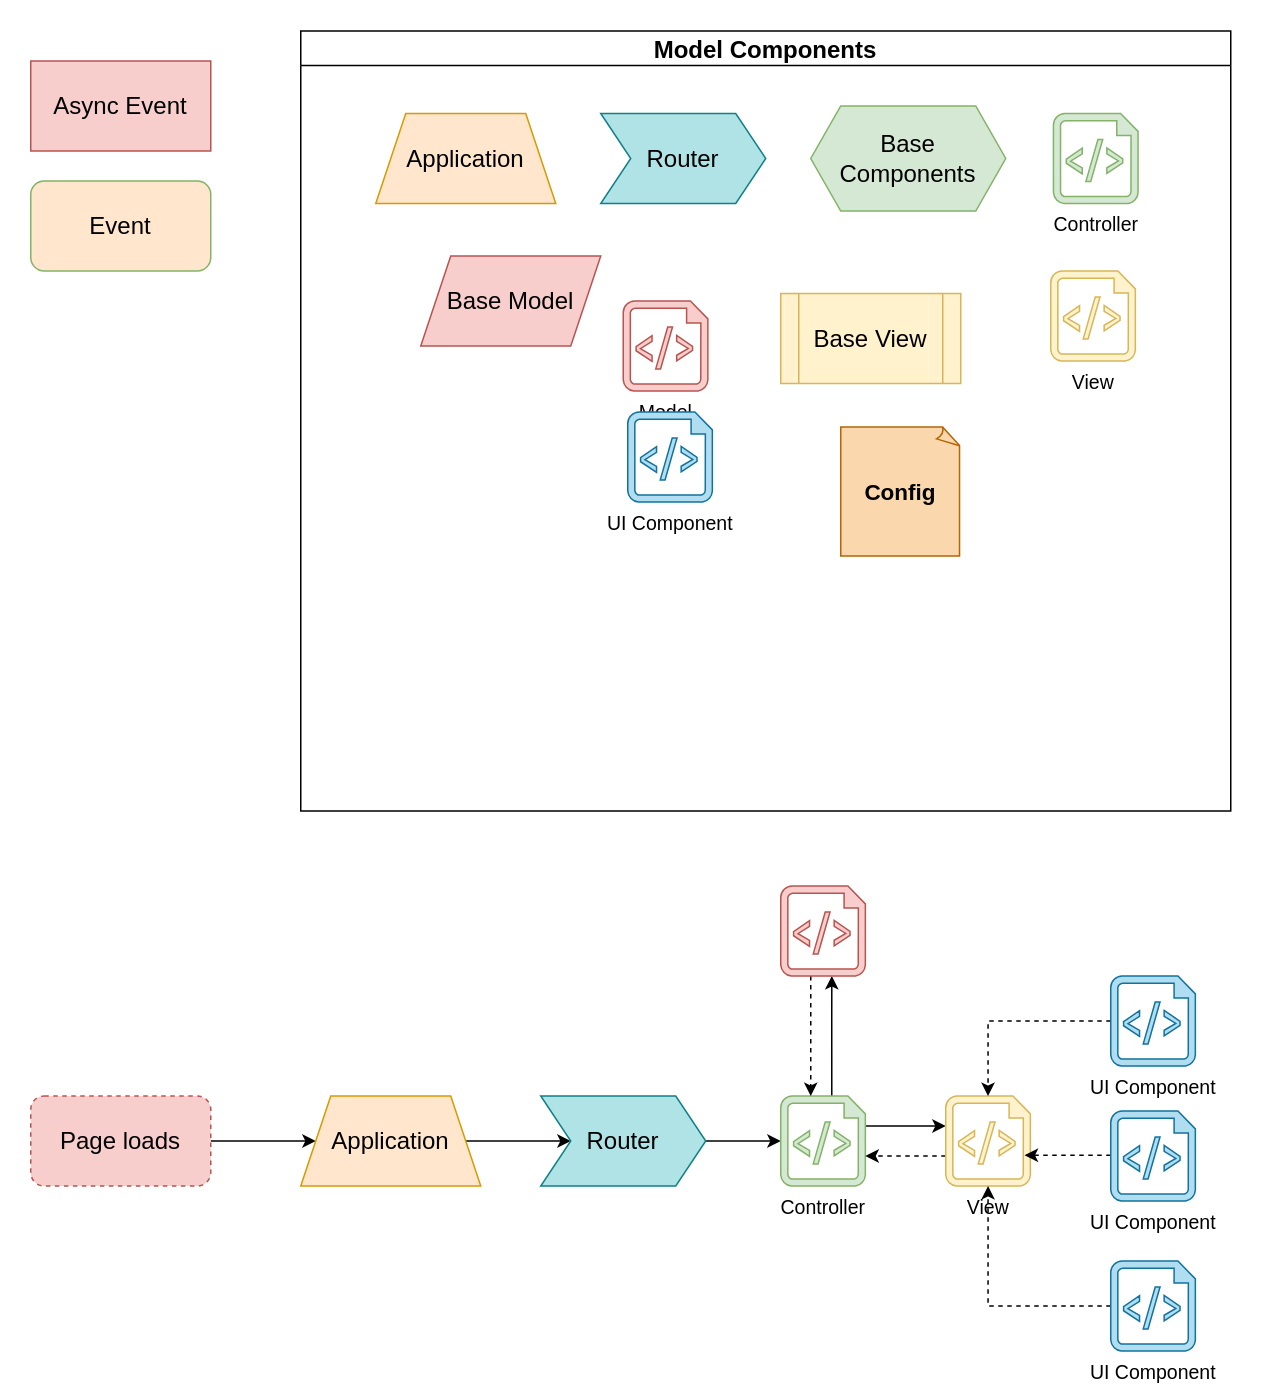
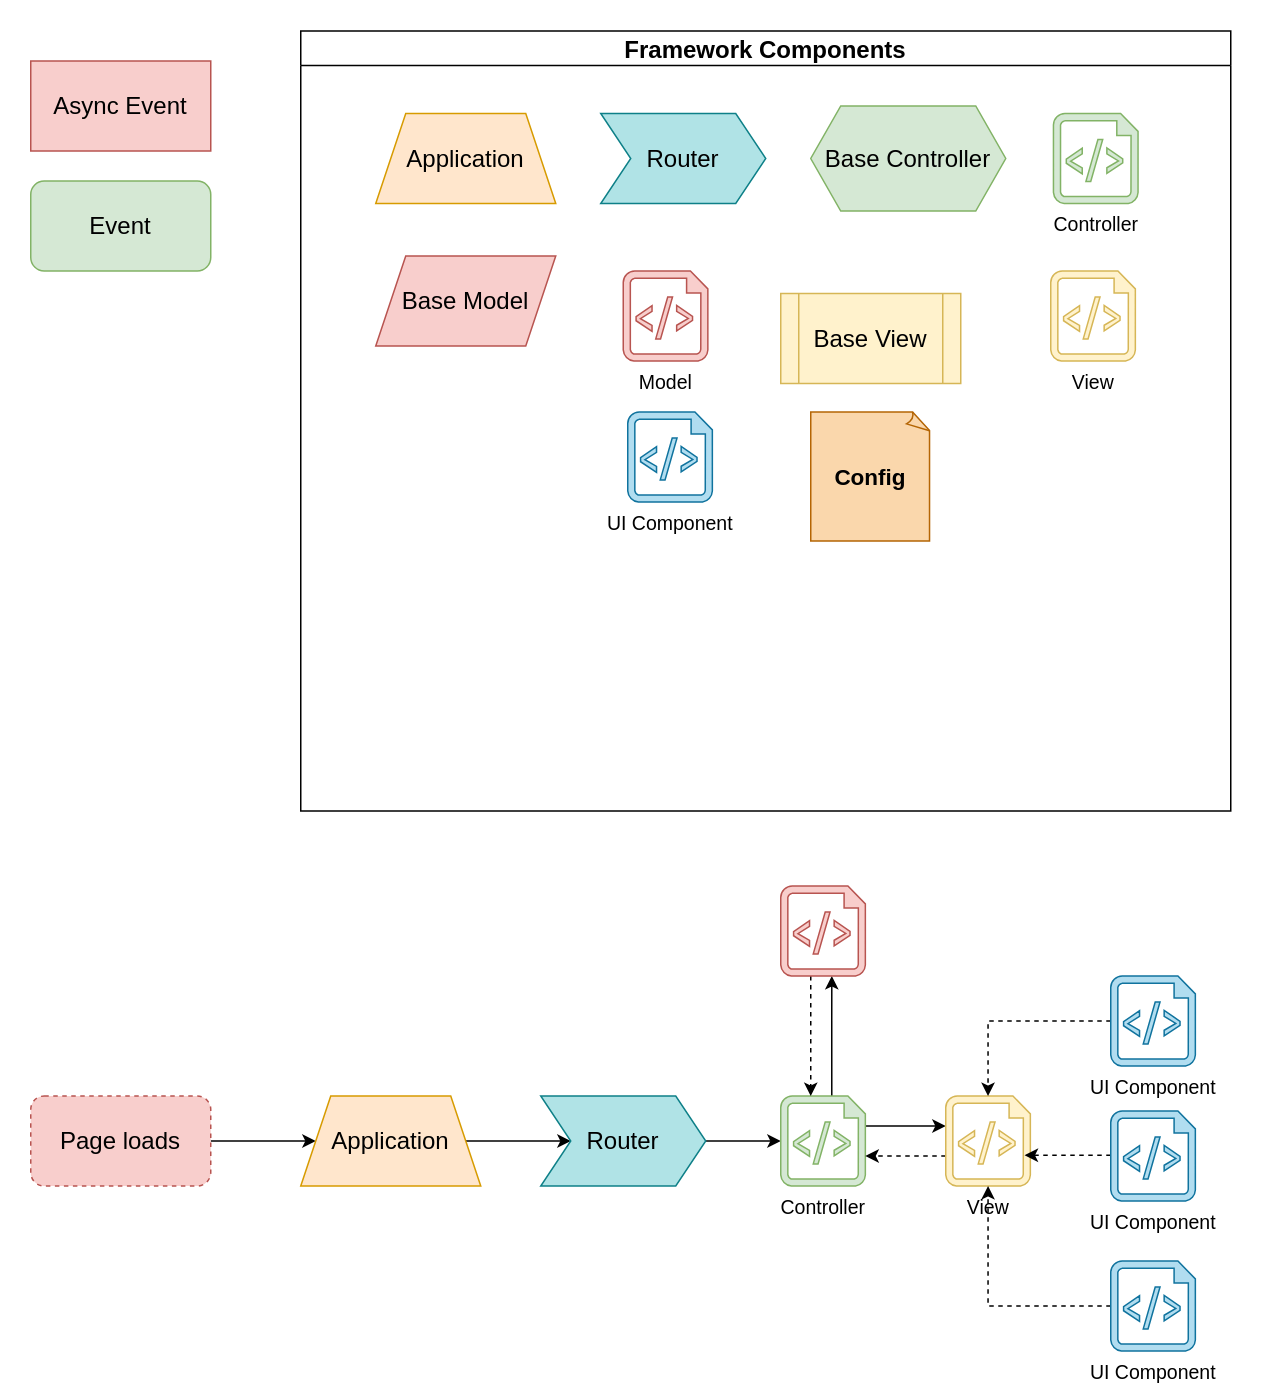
(765, 50) -> (765, 50)
(908, 158) -> (908, 158)
(121, 226) -> (121, 226)
(511, 301) -> (466, 301)
(666, 346) -> (666, 316)
(901, 491) -> (871, 476)
